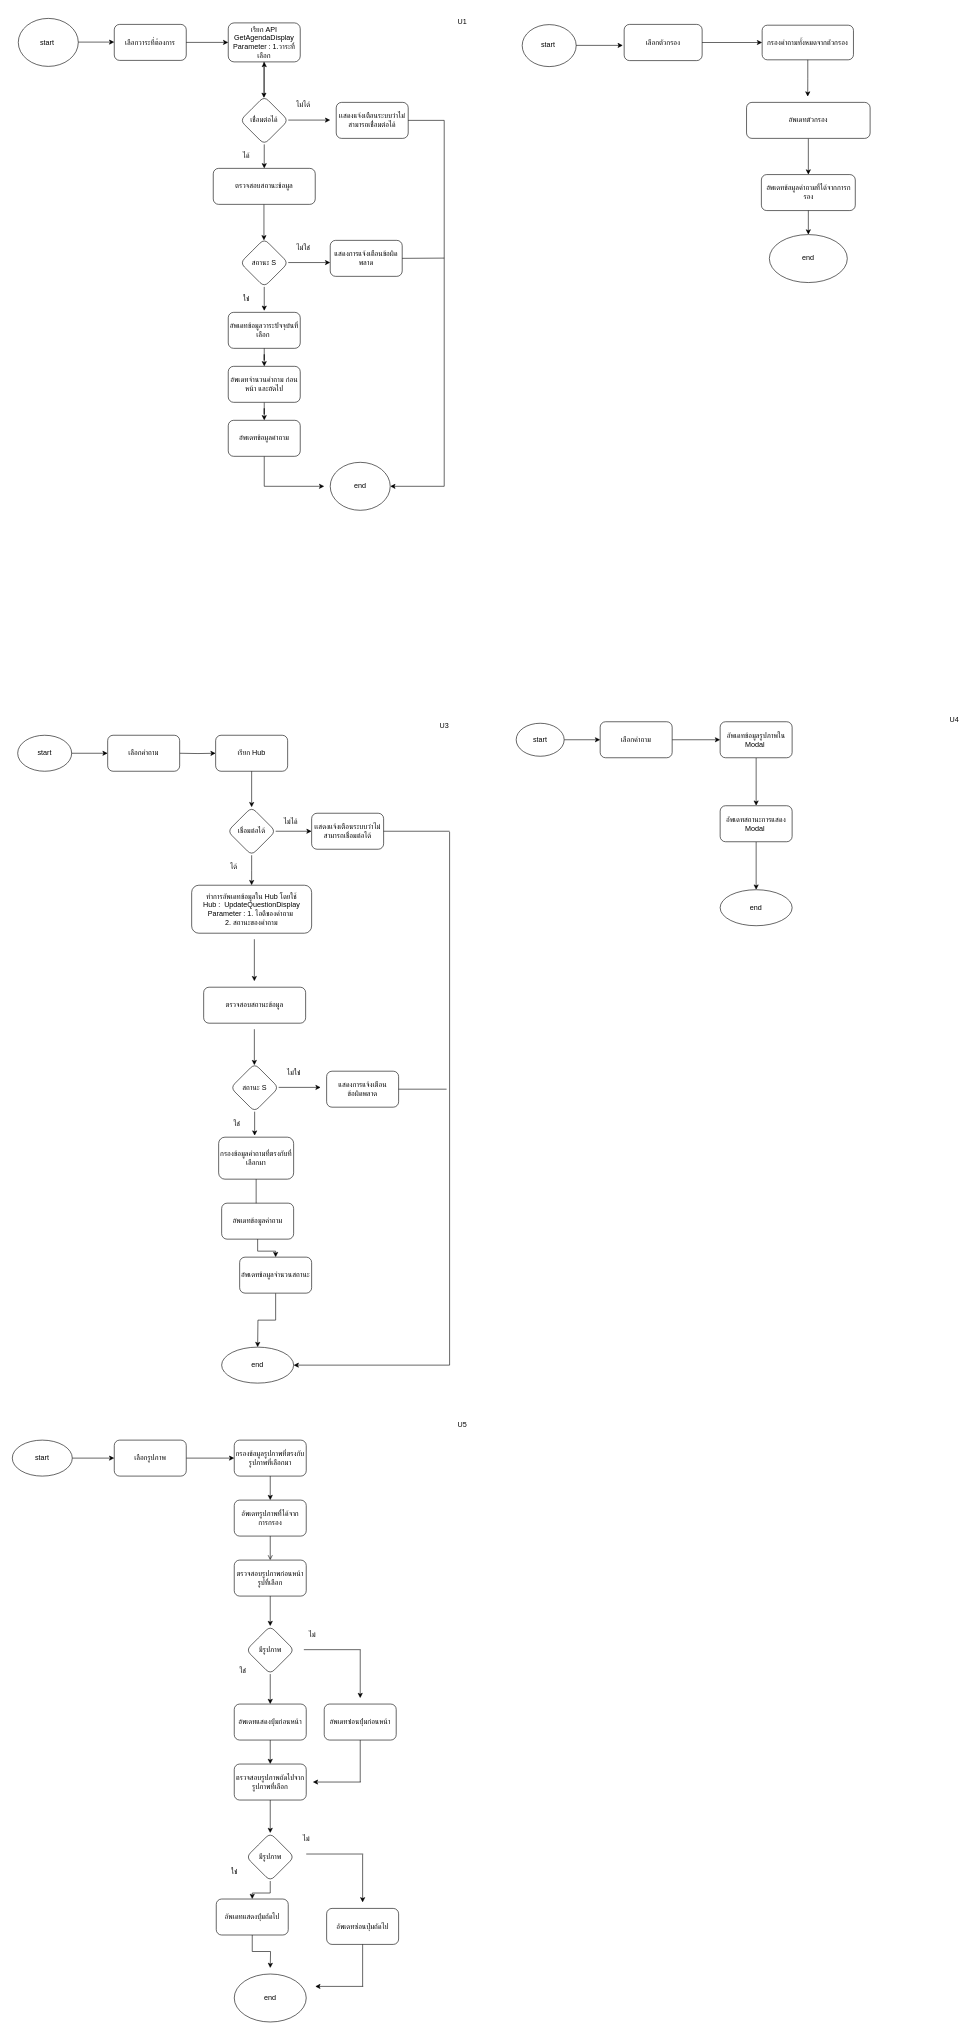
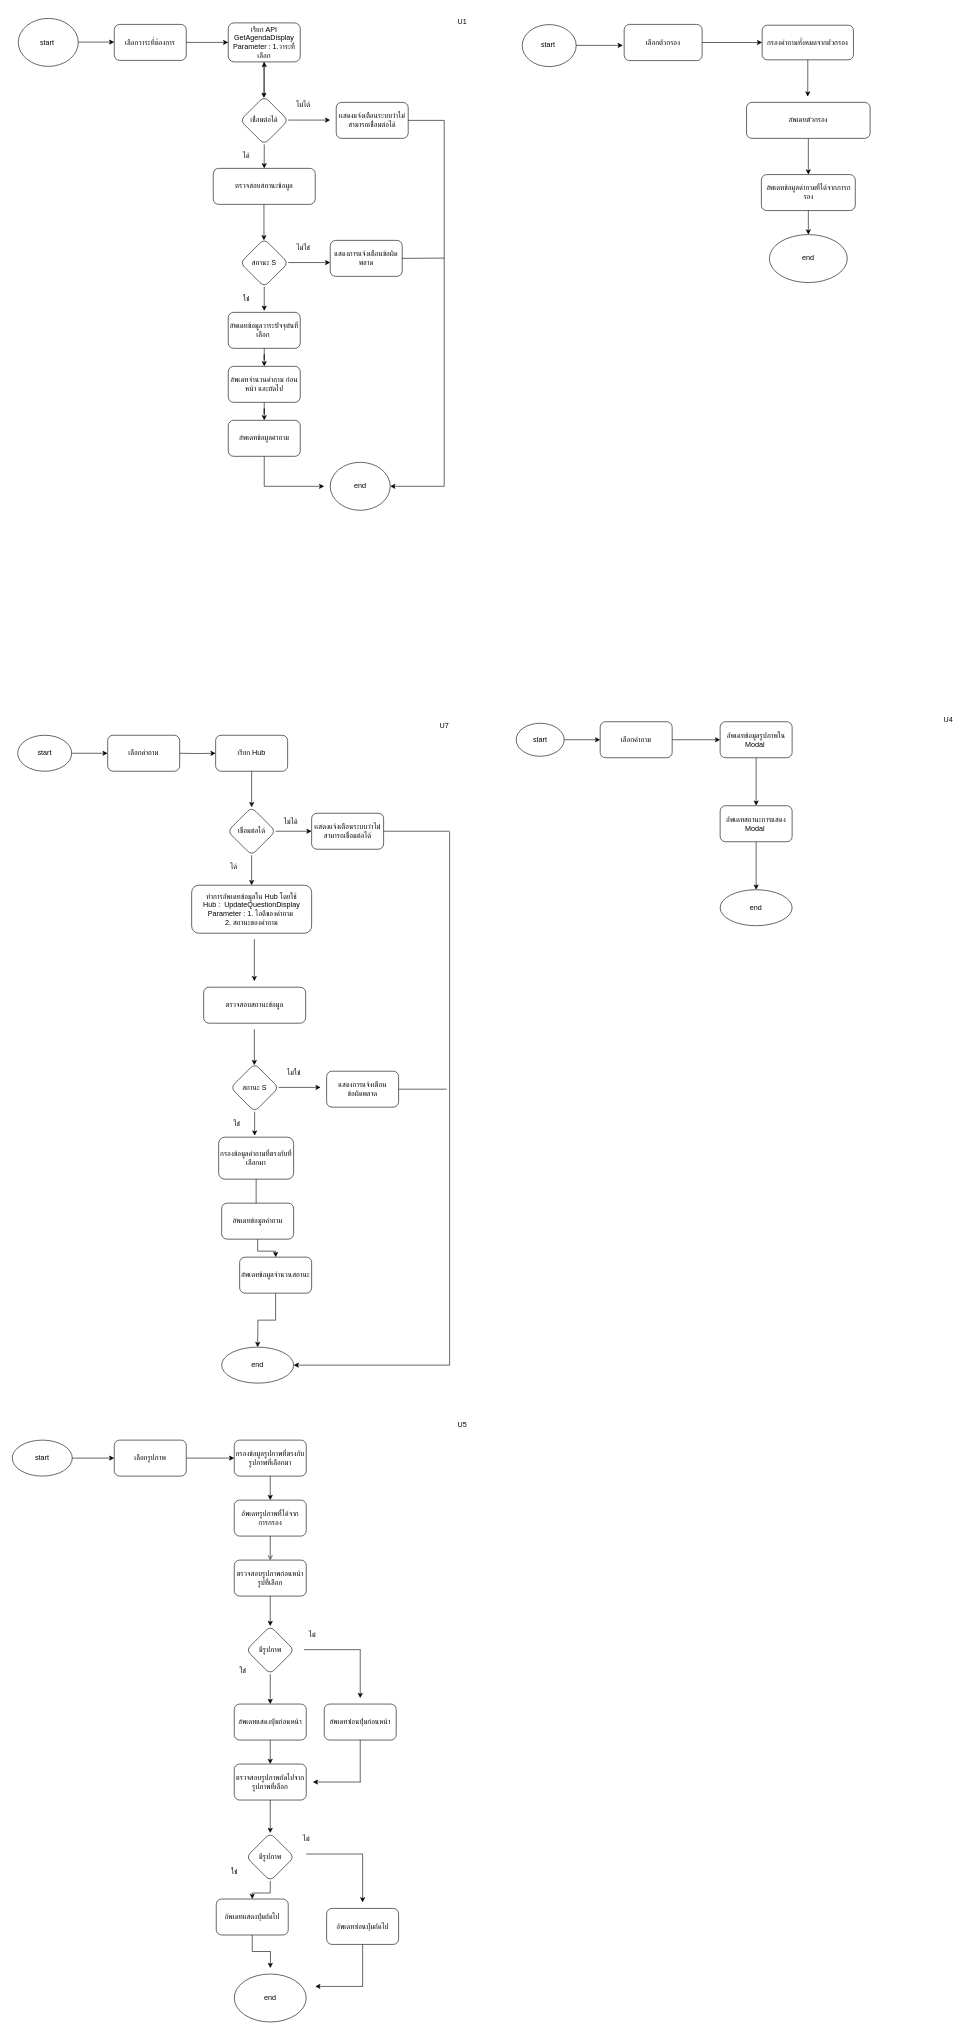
(954, 720) -> (948, 720)
(445, 726) -> (445, 726)
